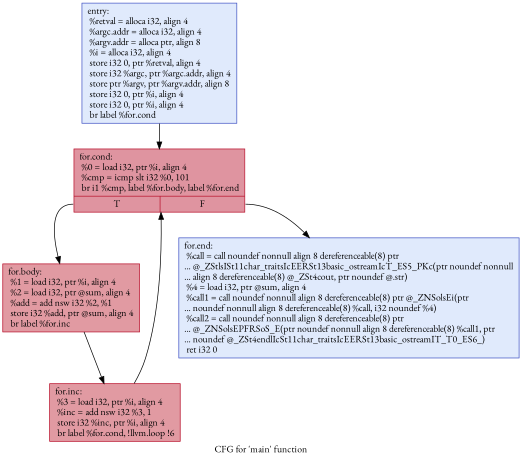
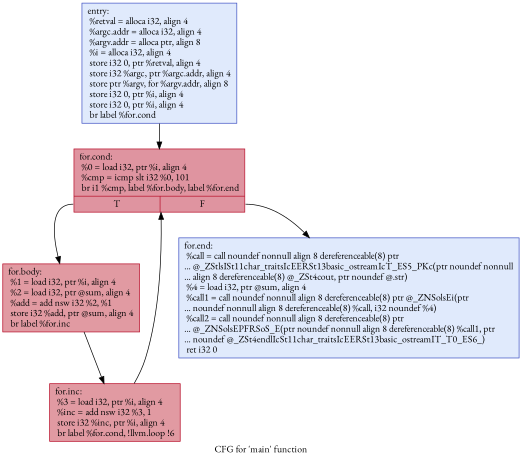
(159, 84) -> (158, 84)
